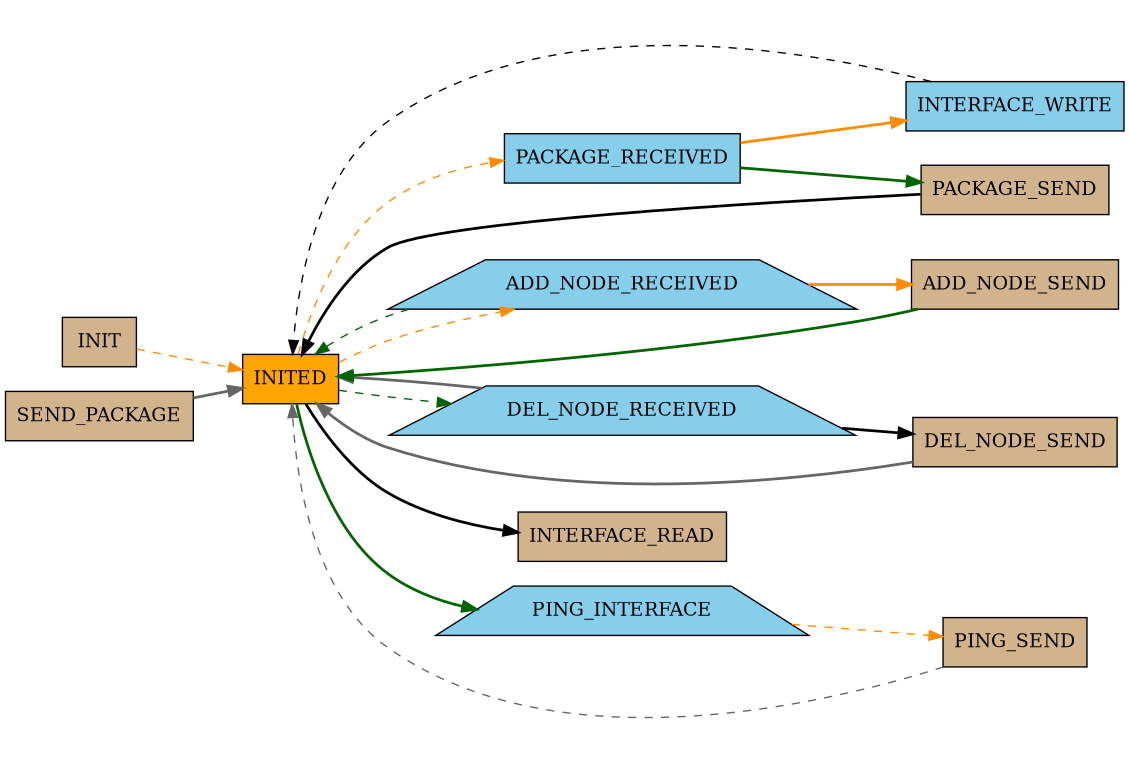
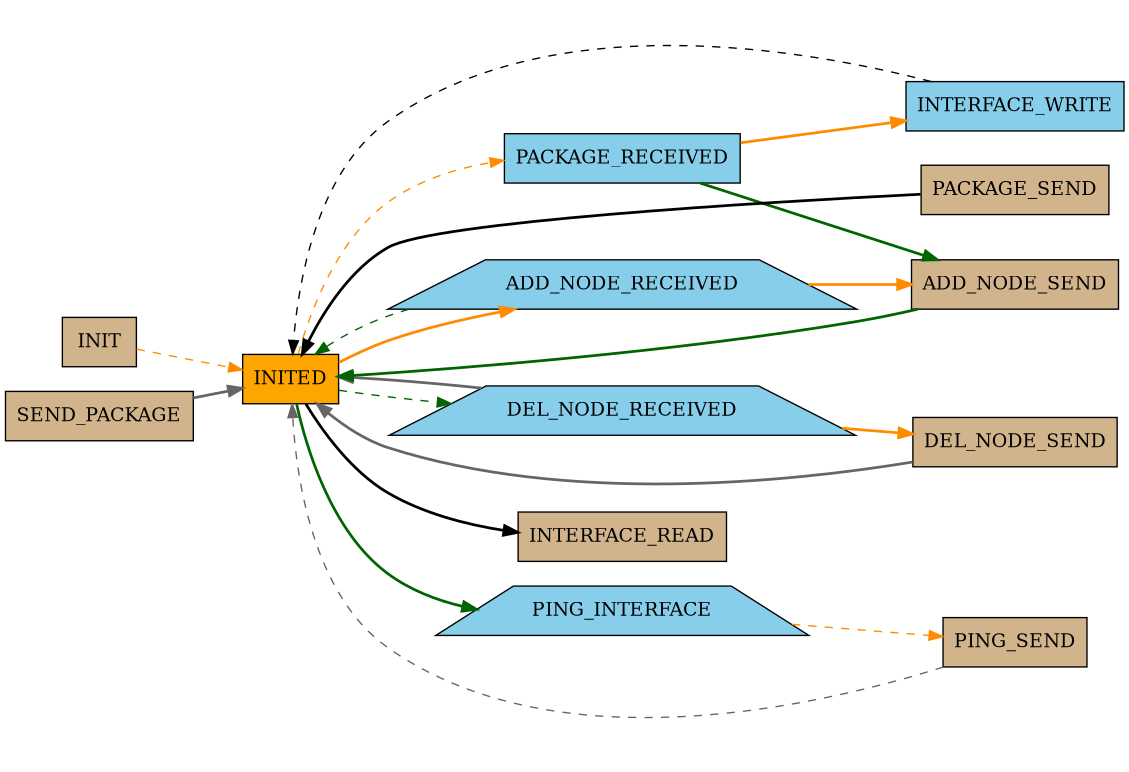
(824, 175) -> (812, 219)
(418, 331) -> (418, 331)
(870, 431) -> (870, 431)
